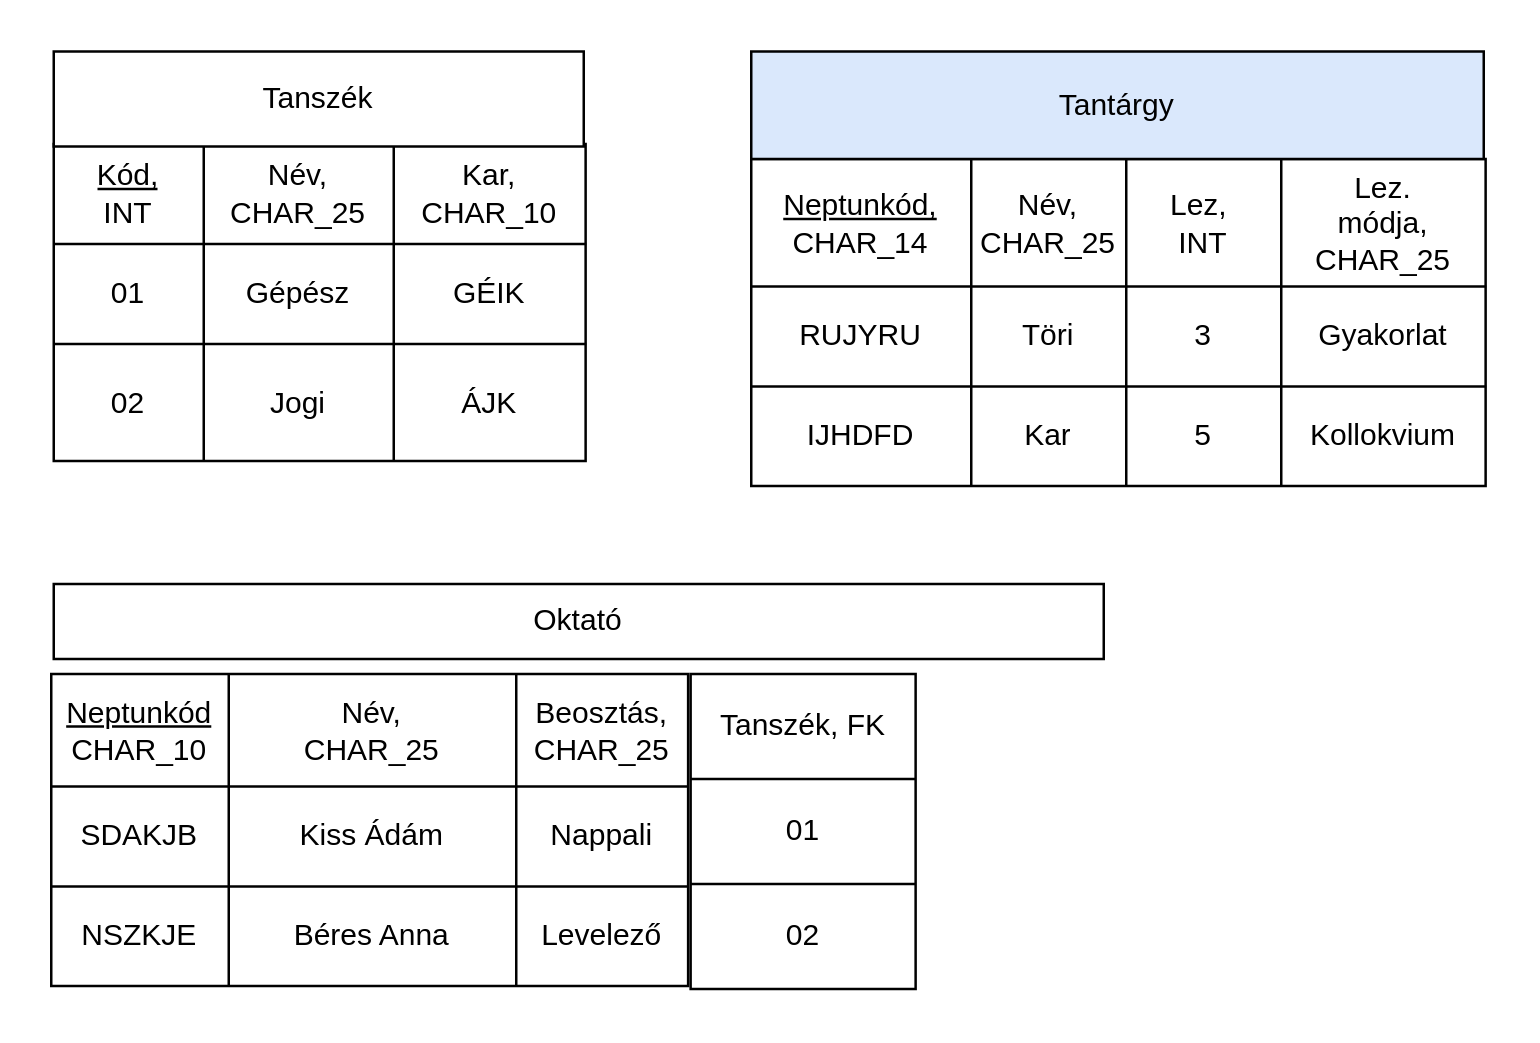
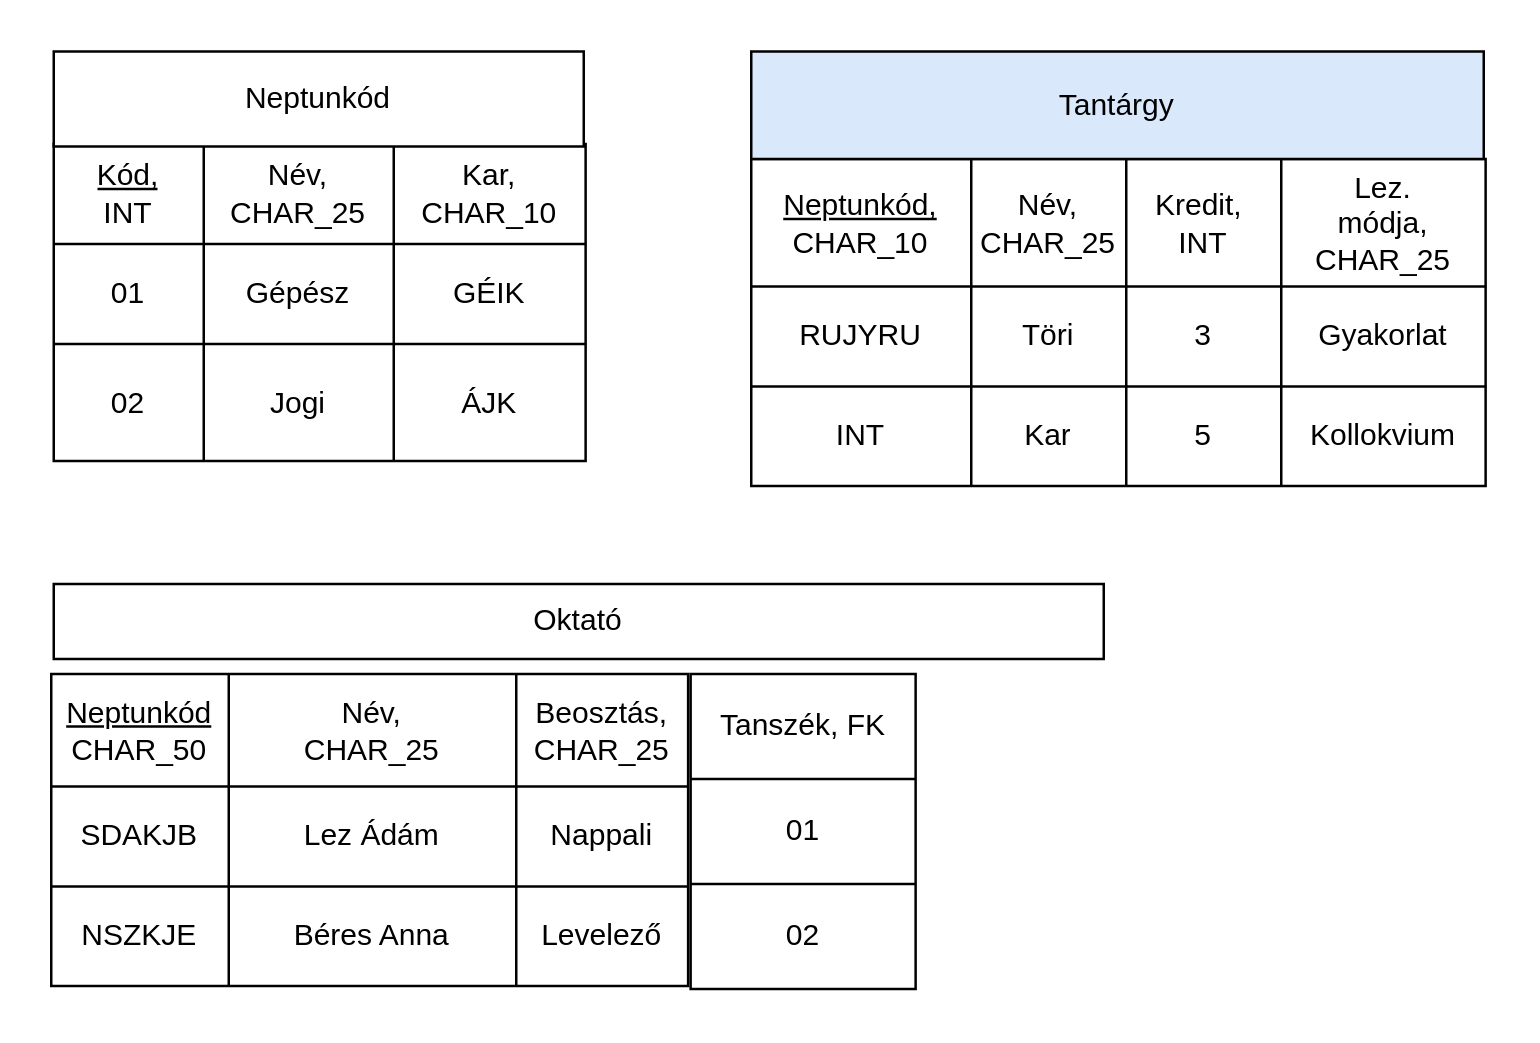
(319, 99) -> (319, 99)
(861, 224) -> (861, 224)
(1204, 224) -> (1204, 224)
(861, 436) -> (861, 436)
(140, 731) -> (140, 731)
(373, 836) -> (373, 836)
